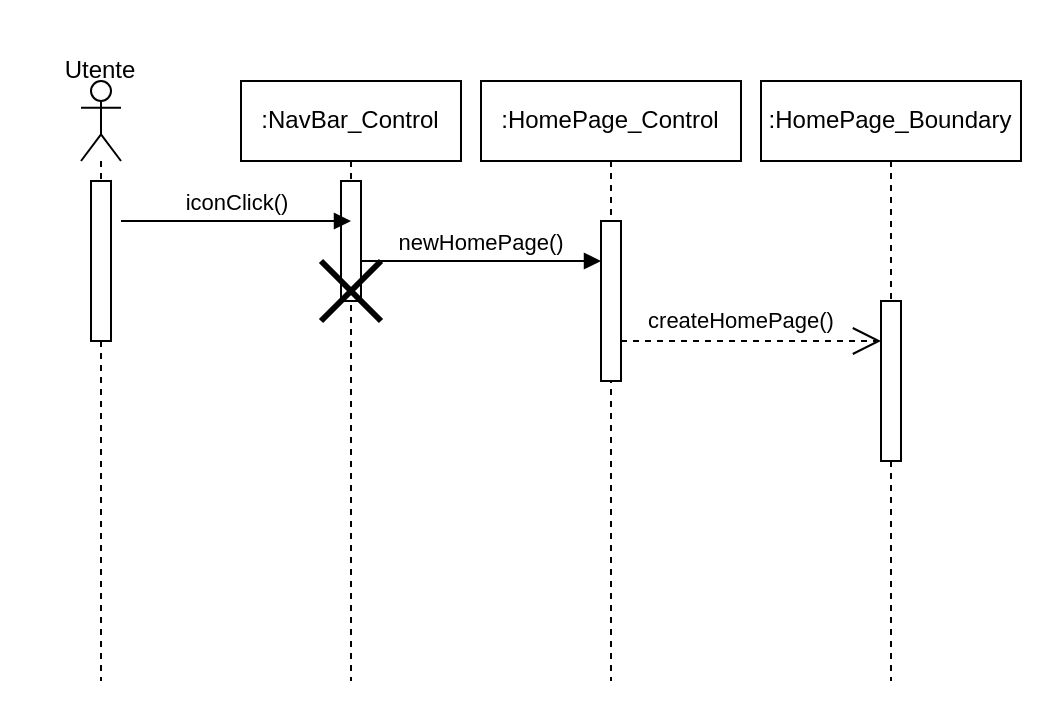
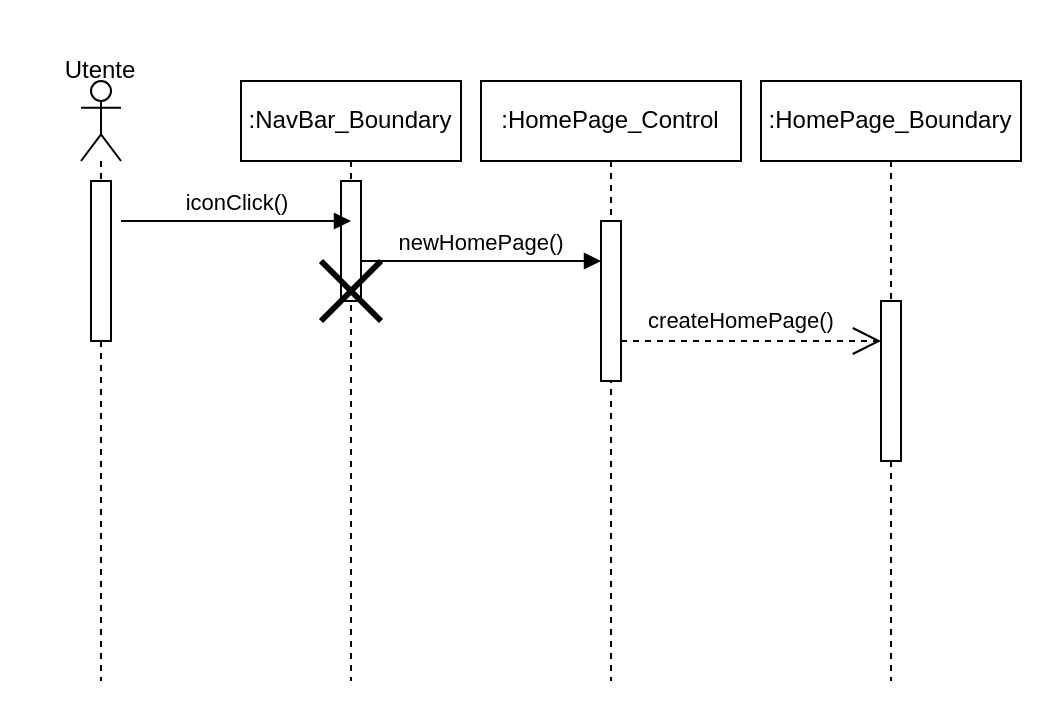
(351, 121) -> (351, 121)
